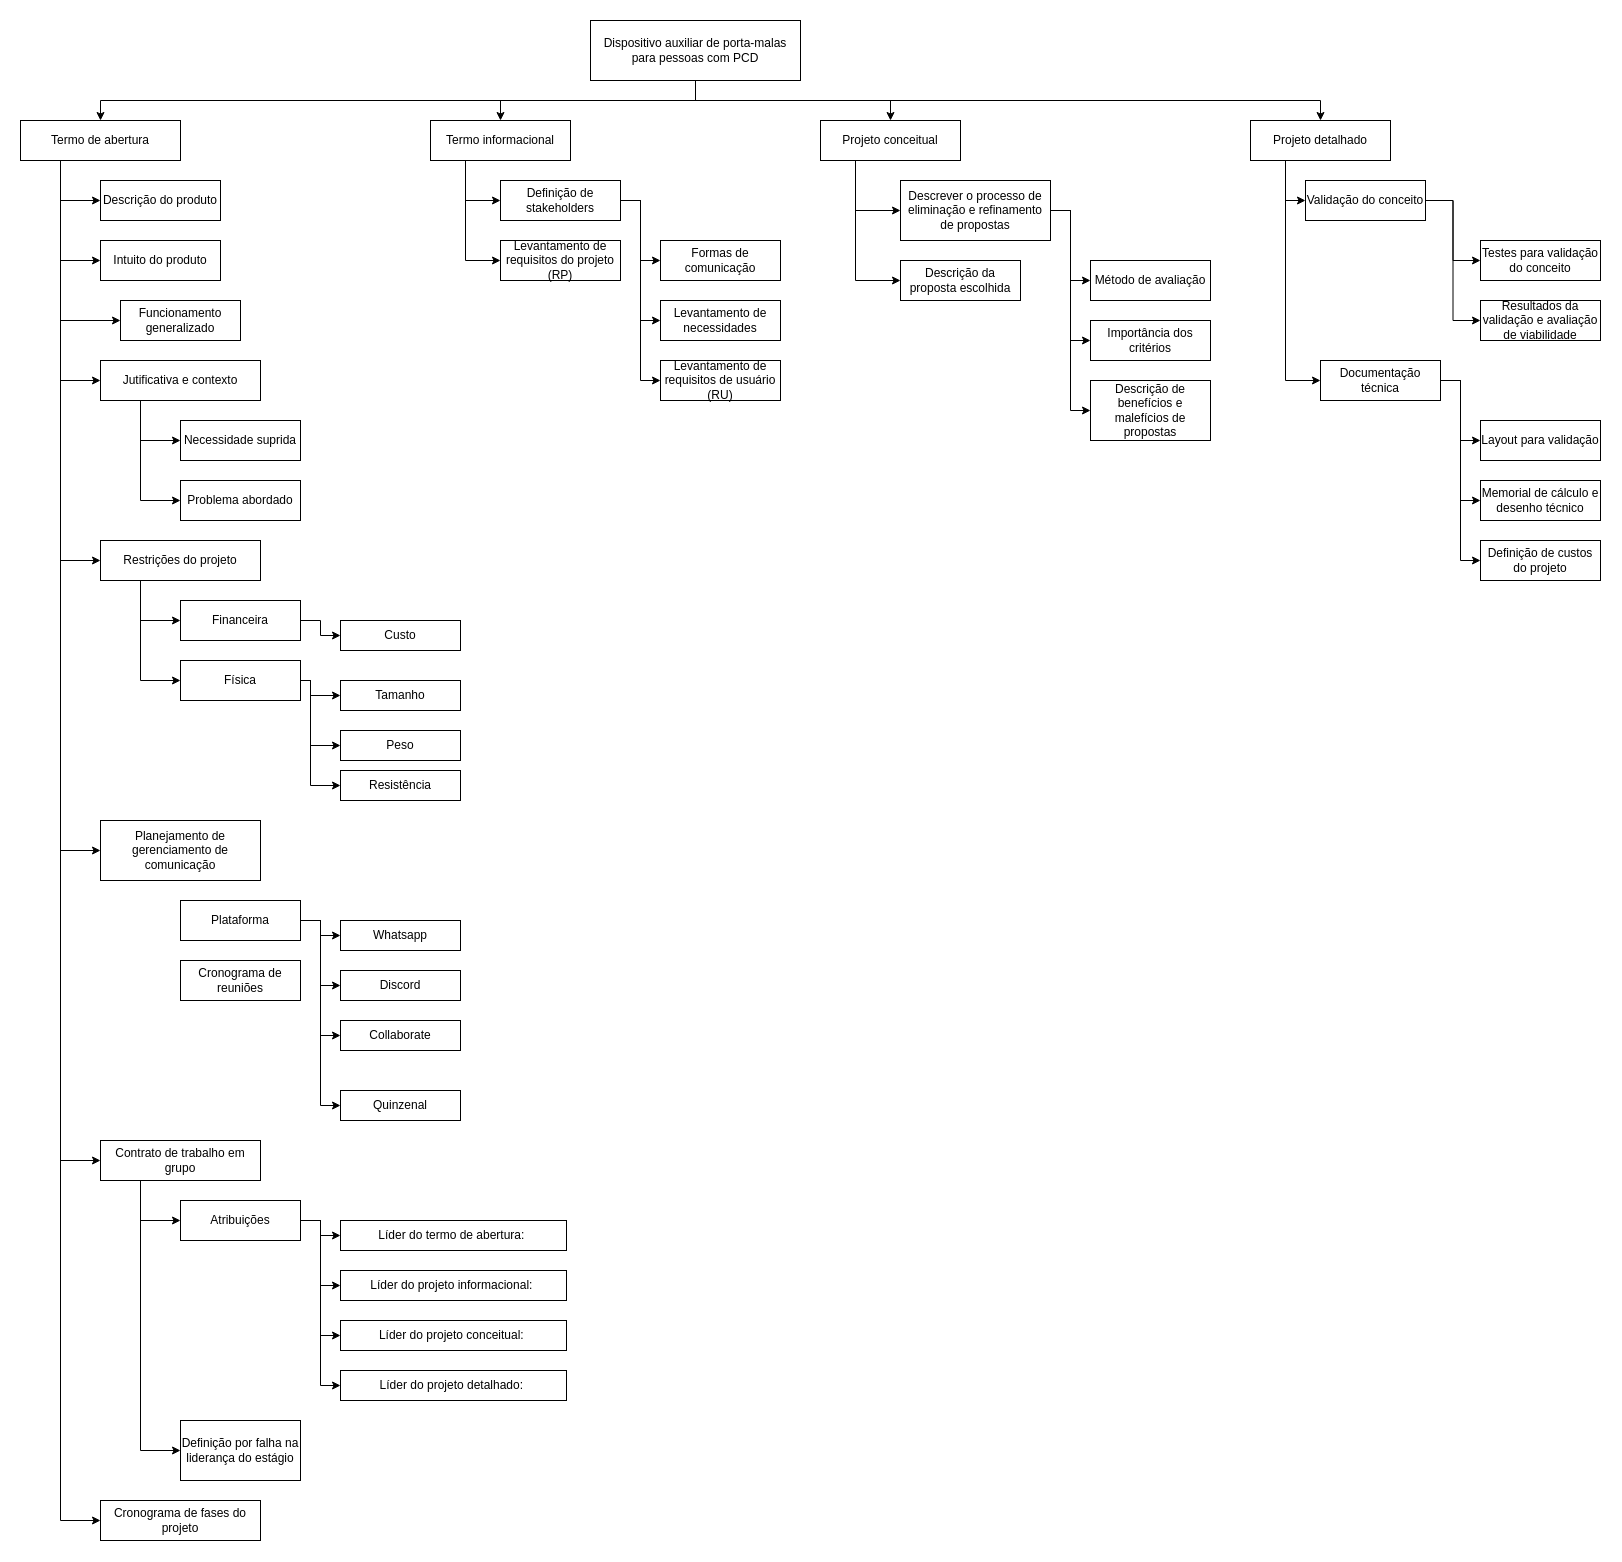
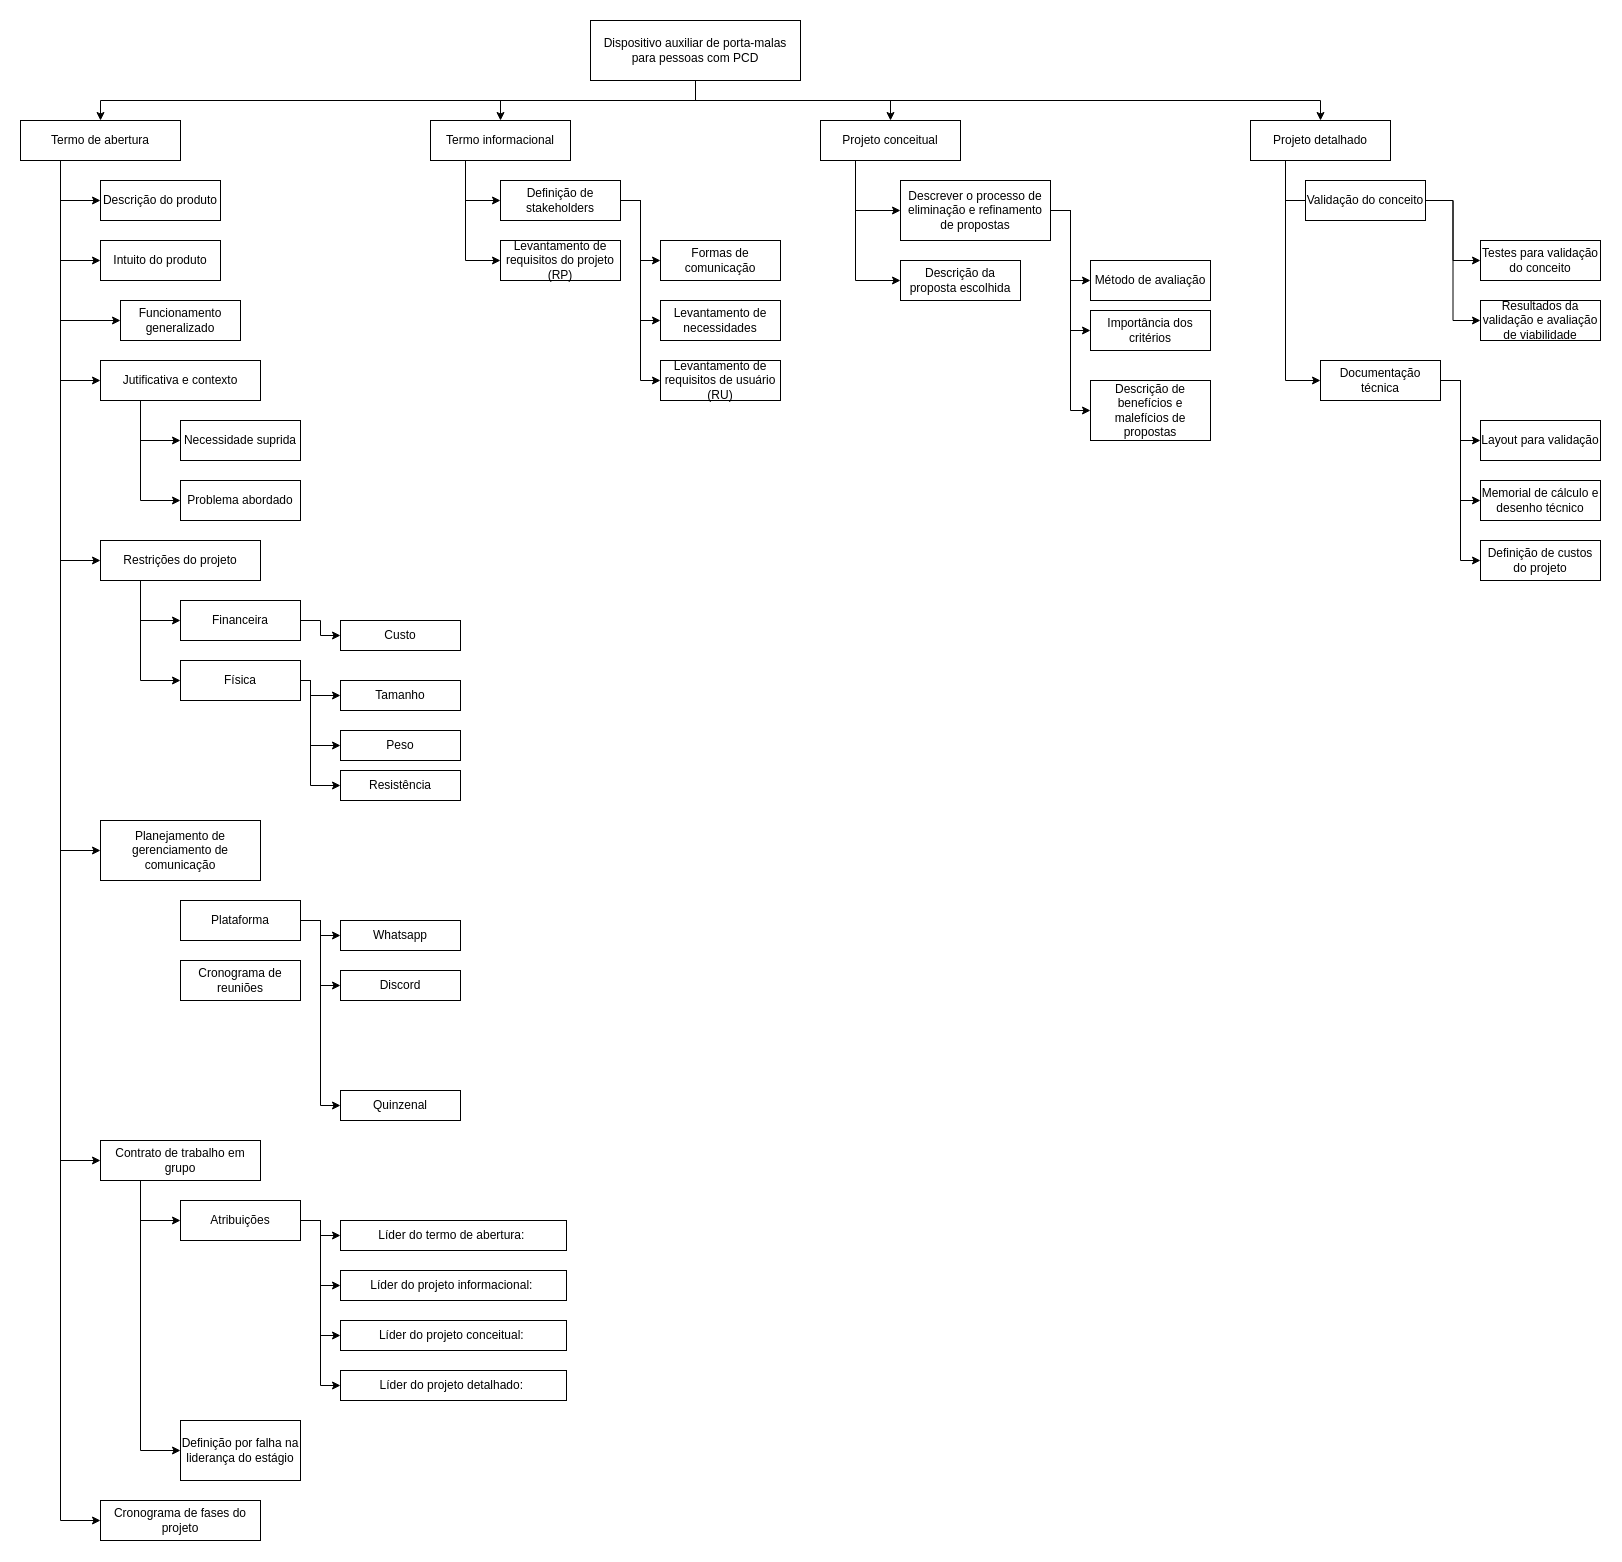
(1297, 201) -> (1300, 201)
(1151, 341) -> (1151, 331)
(328, 1036) -> none
(401, 1036) -> none
